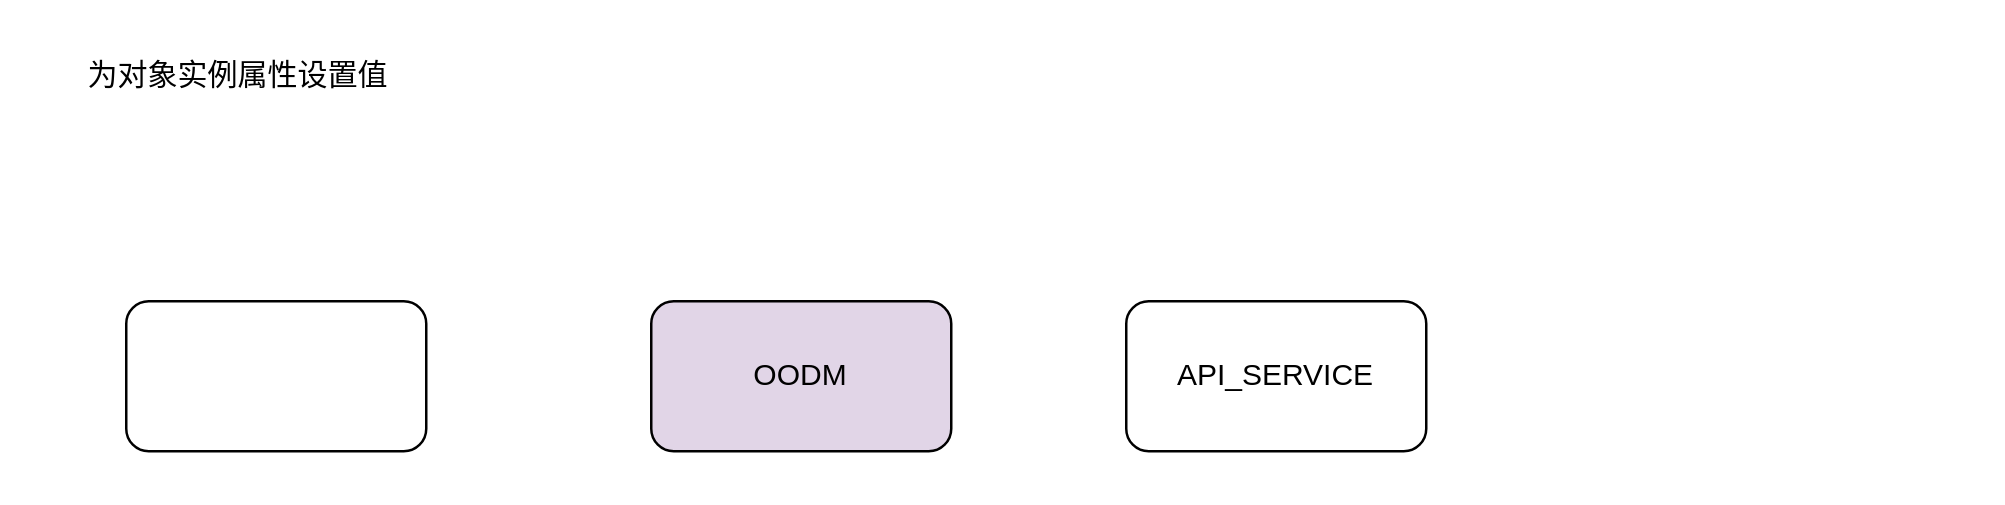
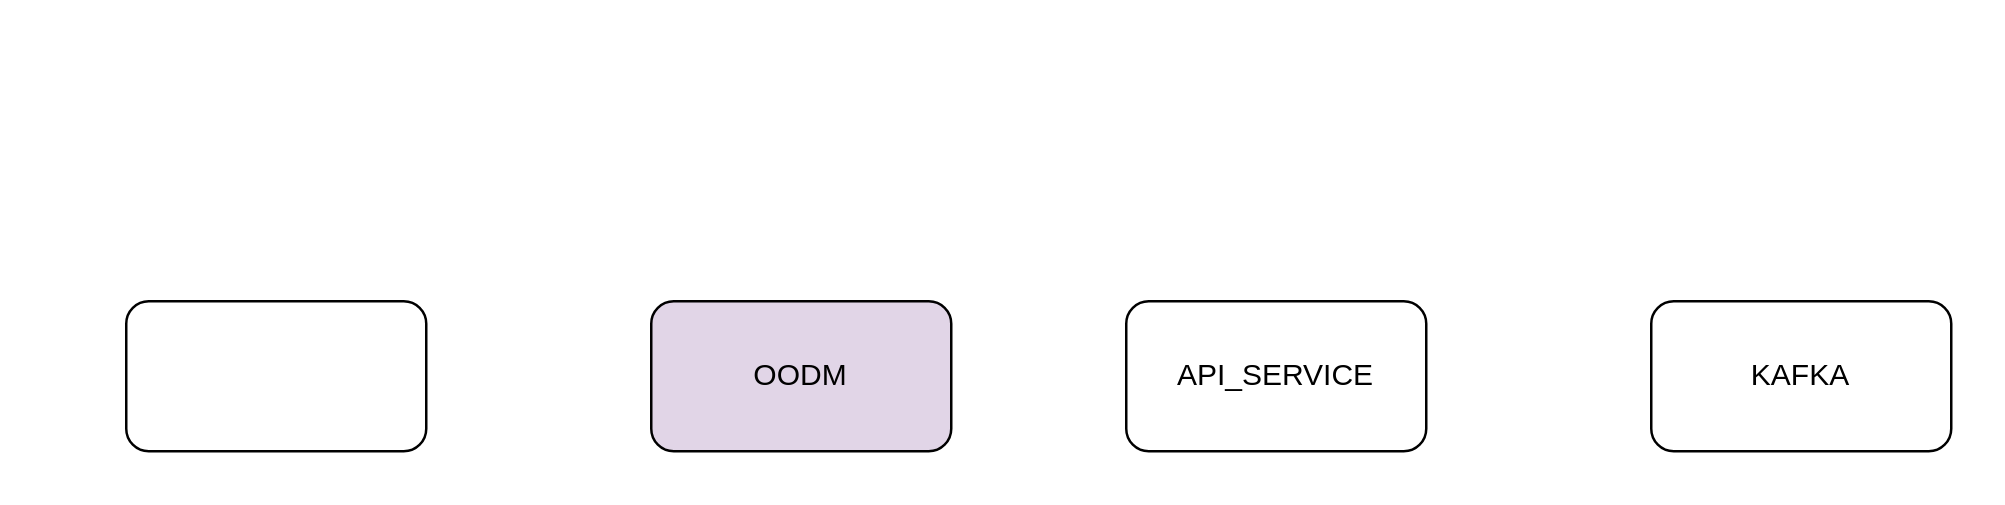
(239, 76) -> none
none -> (1801, 376)
